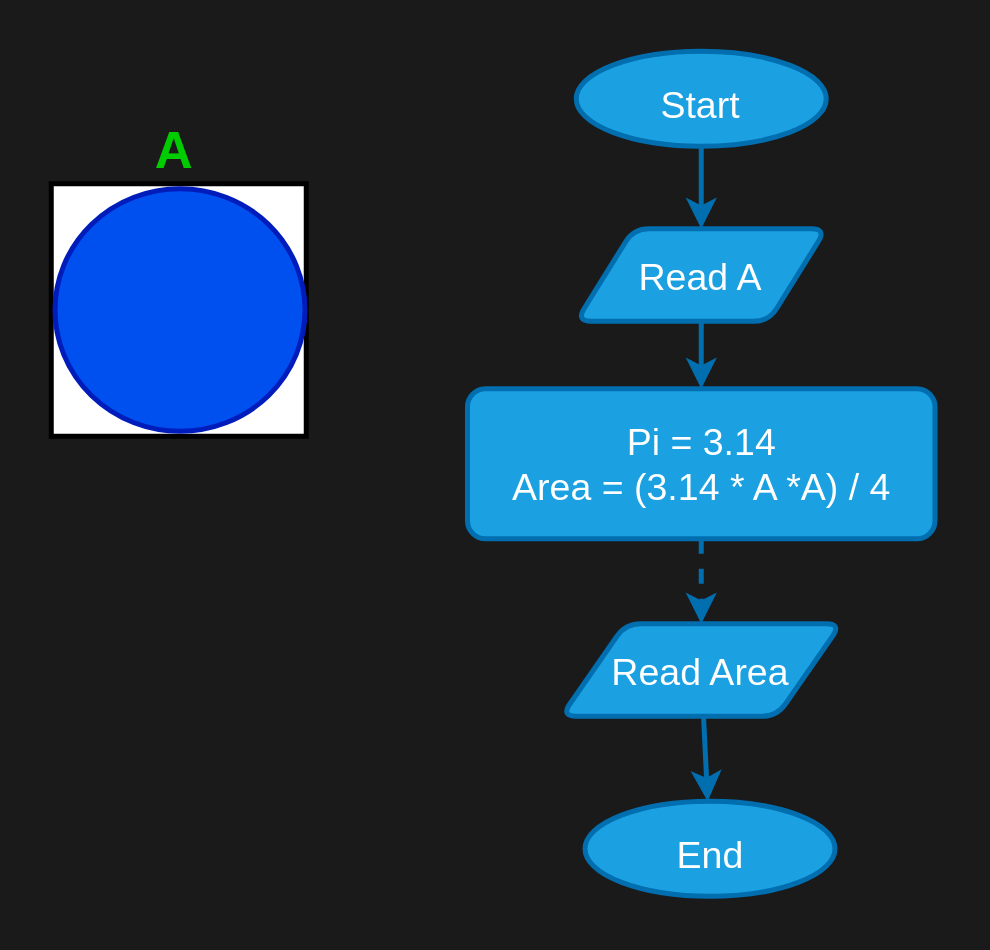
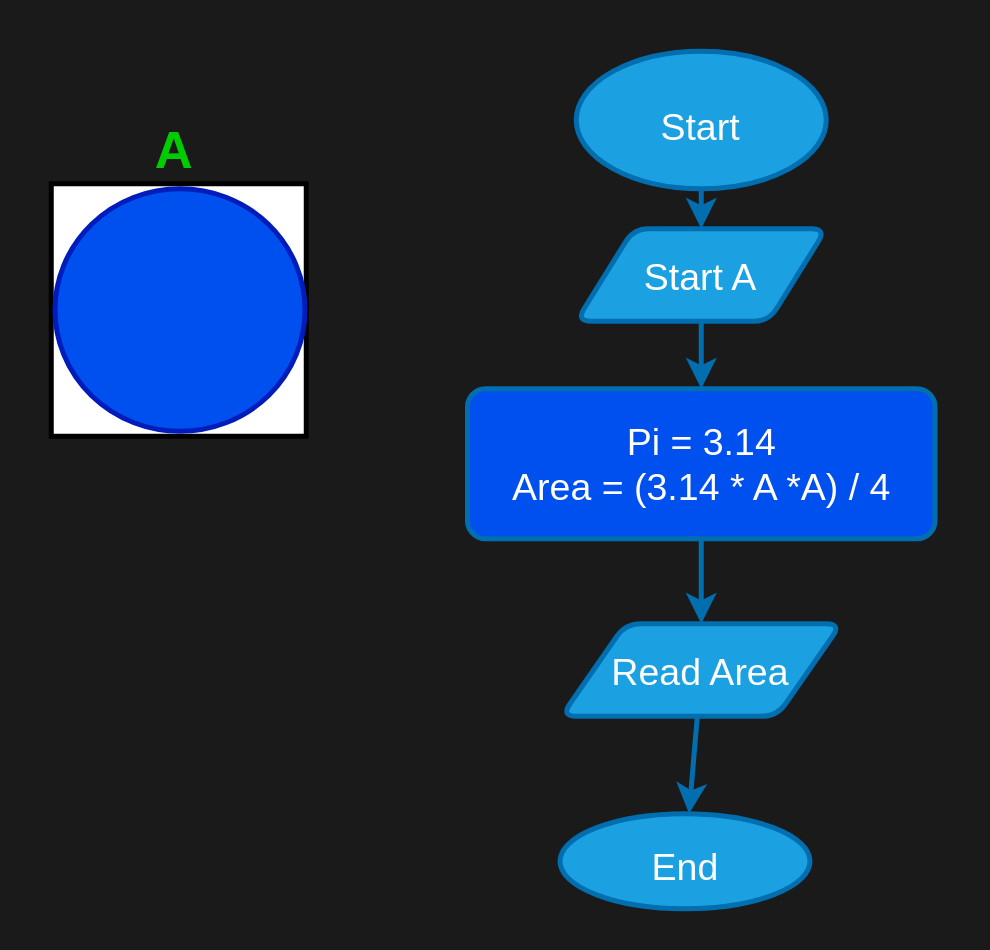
(701, 99) -> (701, 120)
(701, 276) -> (701, 276)
(701, 464) -> (701, 464)
(701, 561) -> (701, 561)
(710, 849) -> (685, 861)
